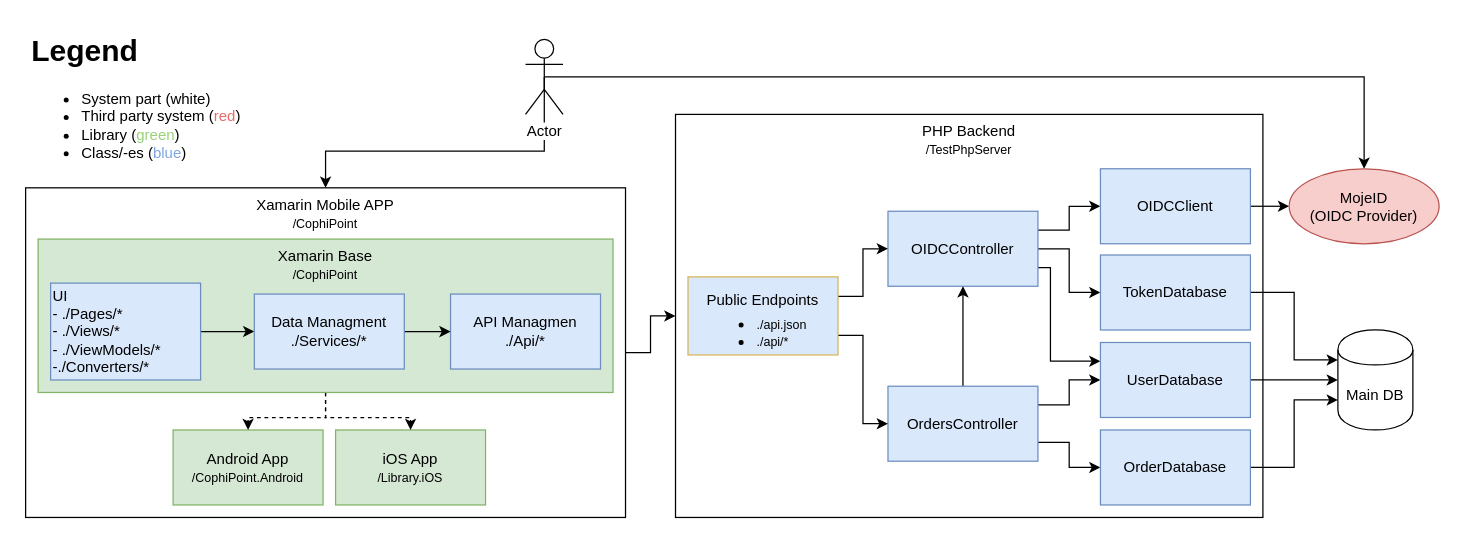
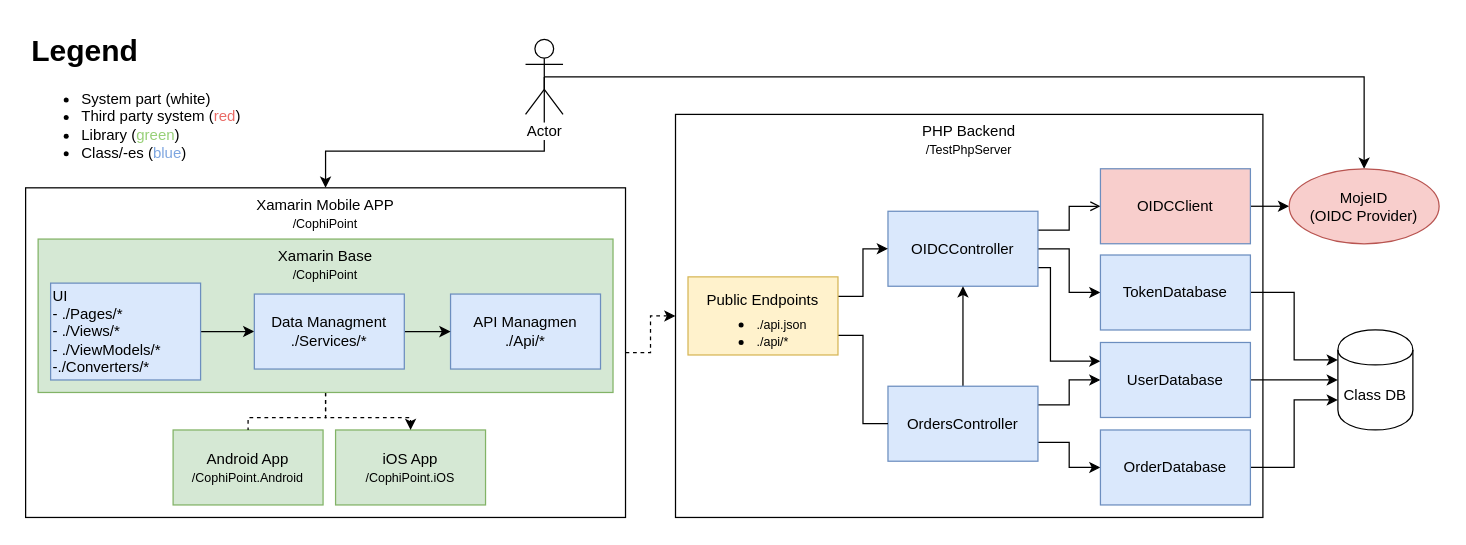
(1091, 206) -> (1093, 206)
(1176, 206) -> (1176, 206)
(763, 316) -> (763, 316)
(651, 339) -> (651, 339)
(1376, 396) -> (1376, 396)
(249, 418) -> (248, 420)
(878, 424) -> (882, 424)
(411, 468) -> (411, 468)
